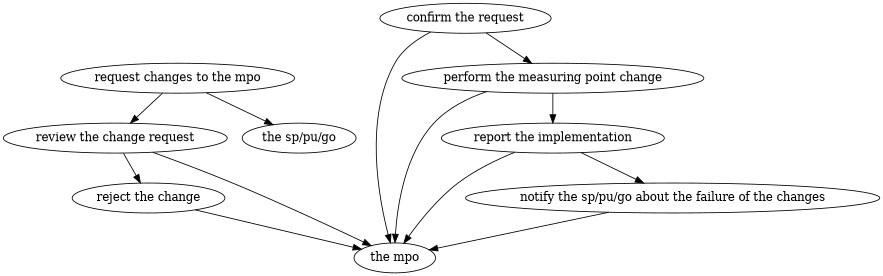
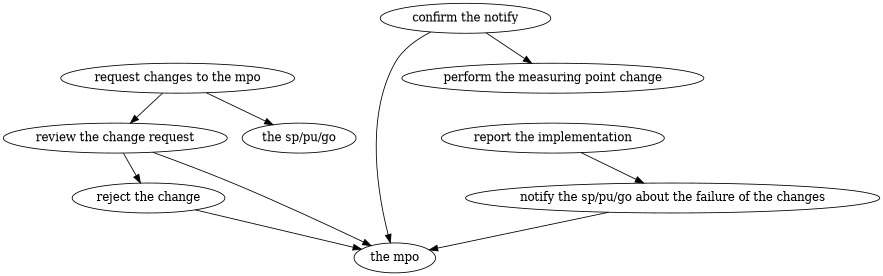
(466, 18) -> (466, 18)
(553, 104) -> none
(418, 147) -> none
(455, 186) -> none
